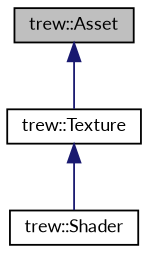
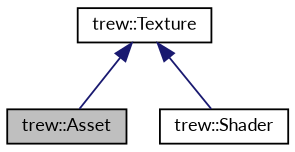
(74, 85) -> (100, 83)
